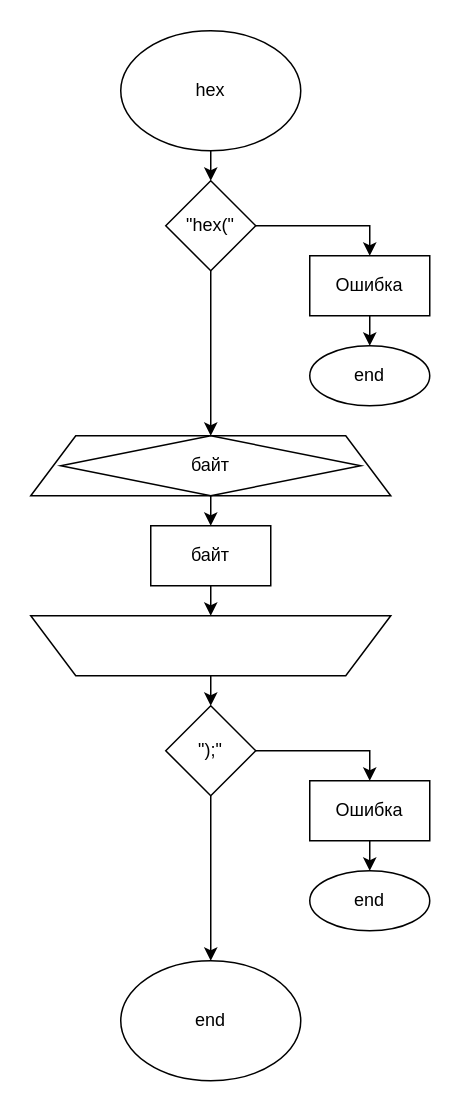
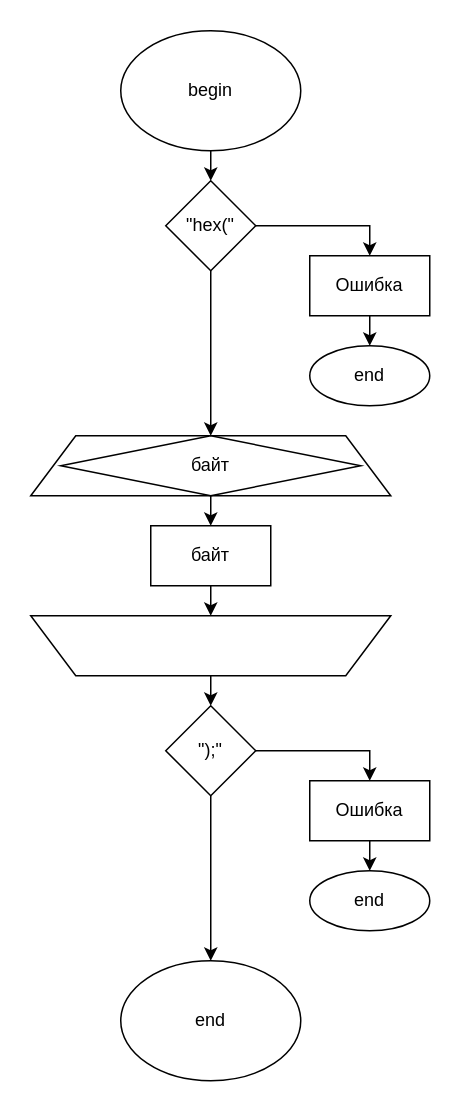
(211, 91) -> (211, 91)
